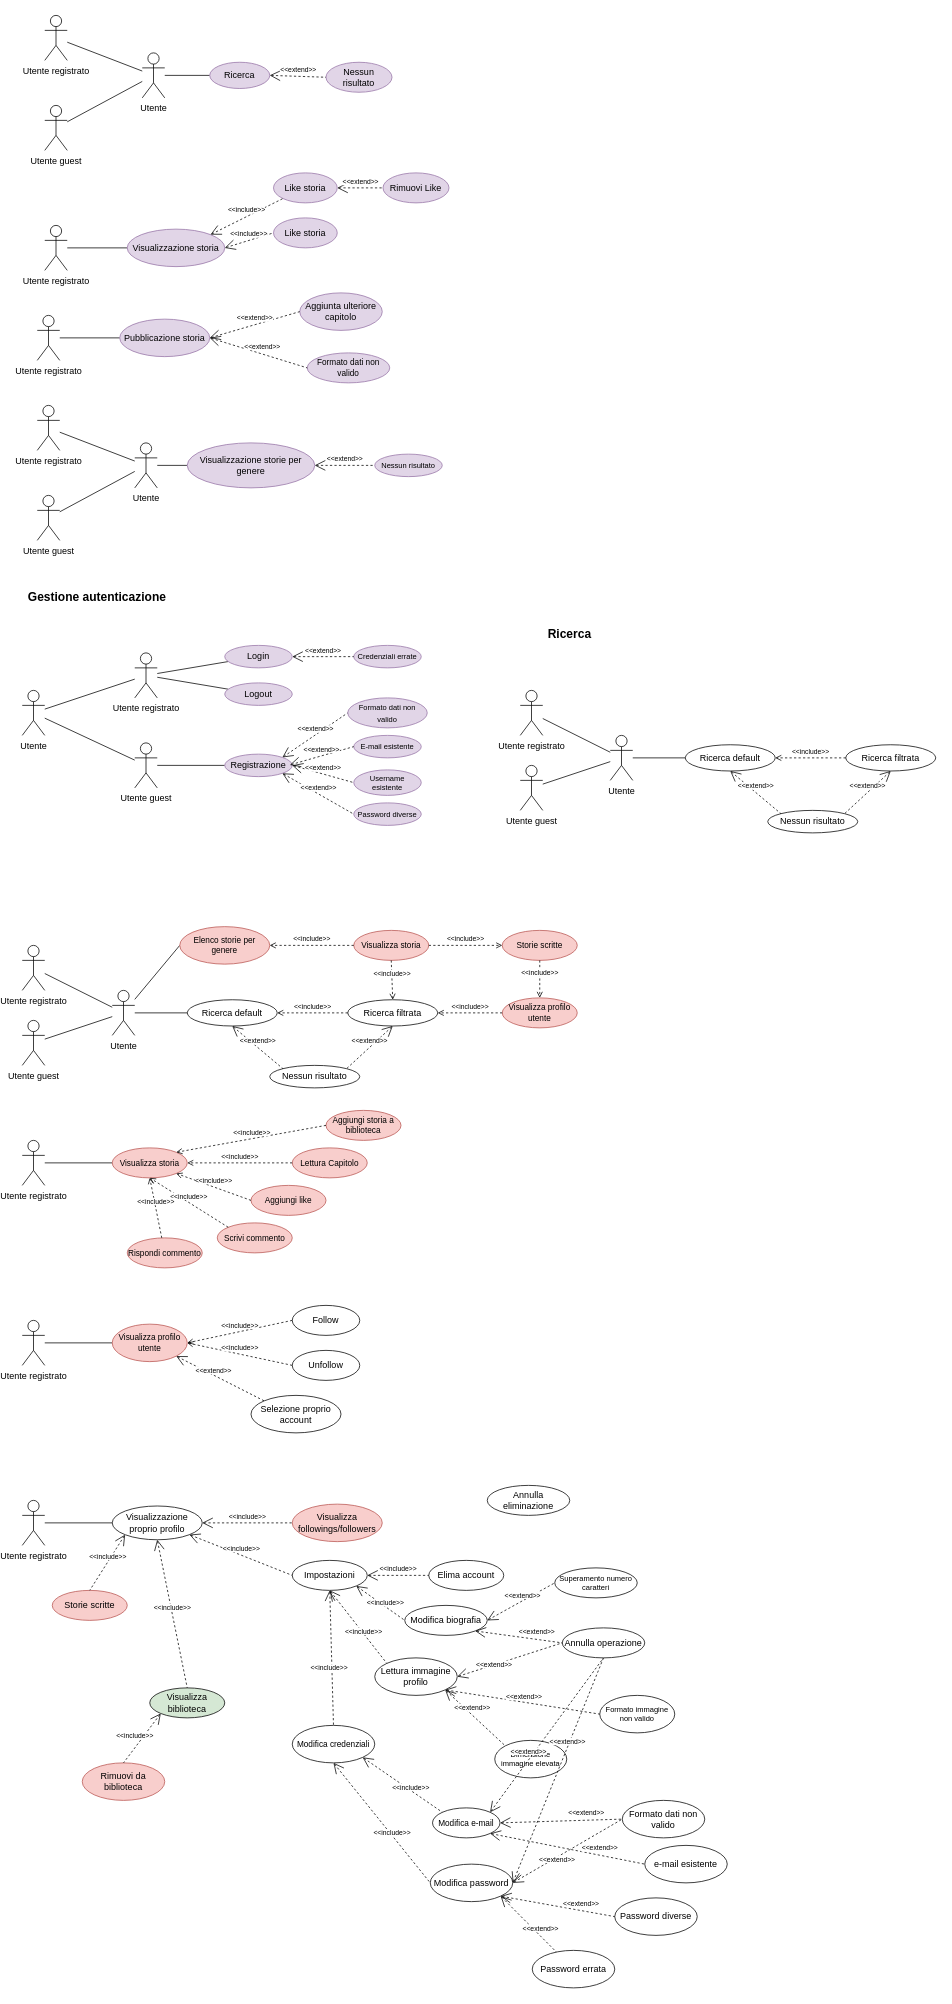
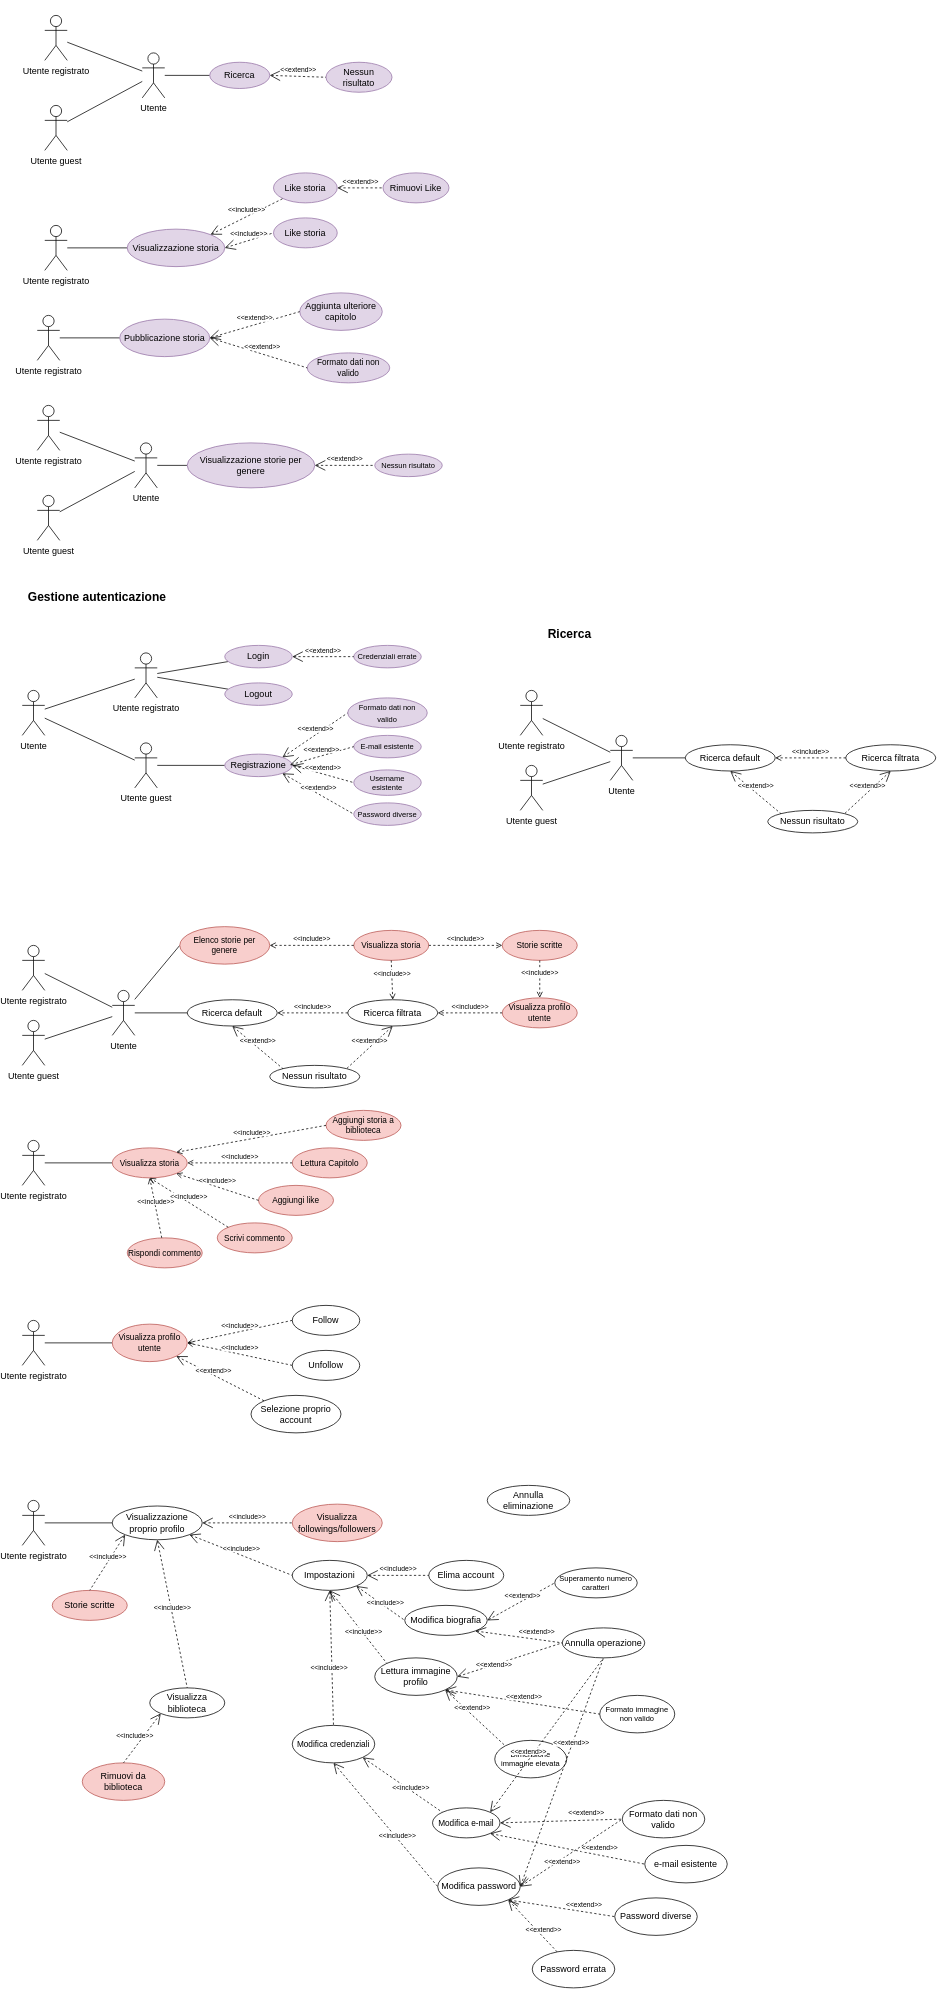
(288, 1200) -> (296, 1200)
(187, 1703) -> (187, 1703)
(471, 1883) -> (479, 1887)
